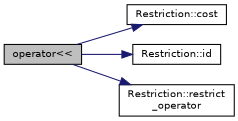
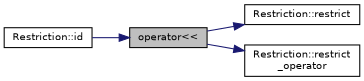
(177, 15) -> (302, 15)
(102, 54) -> (106, 38)
